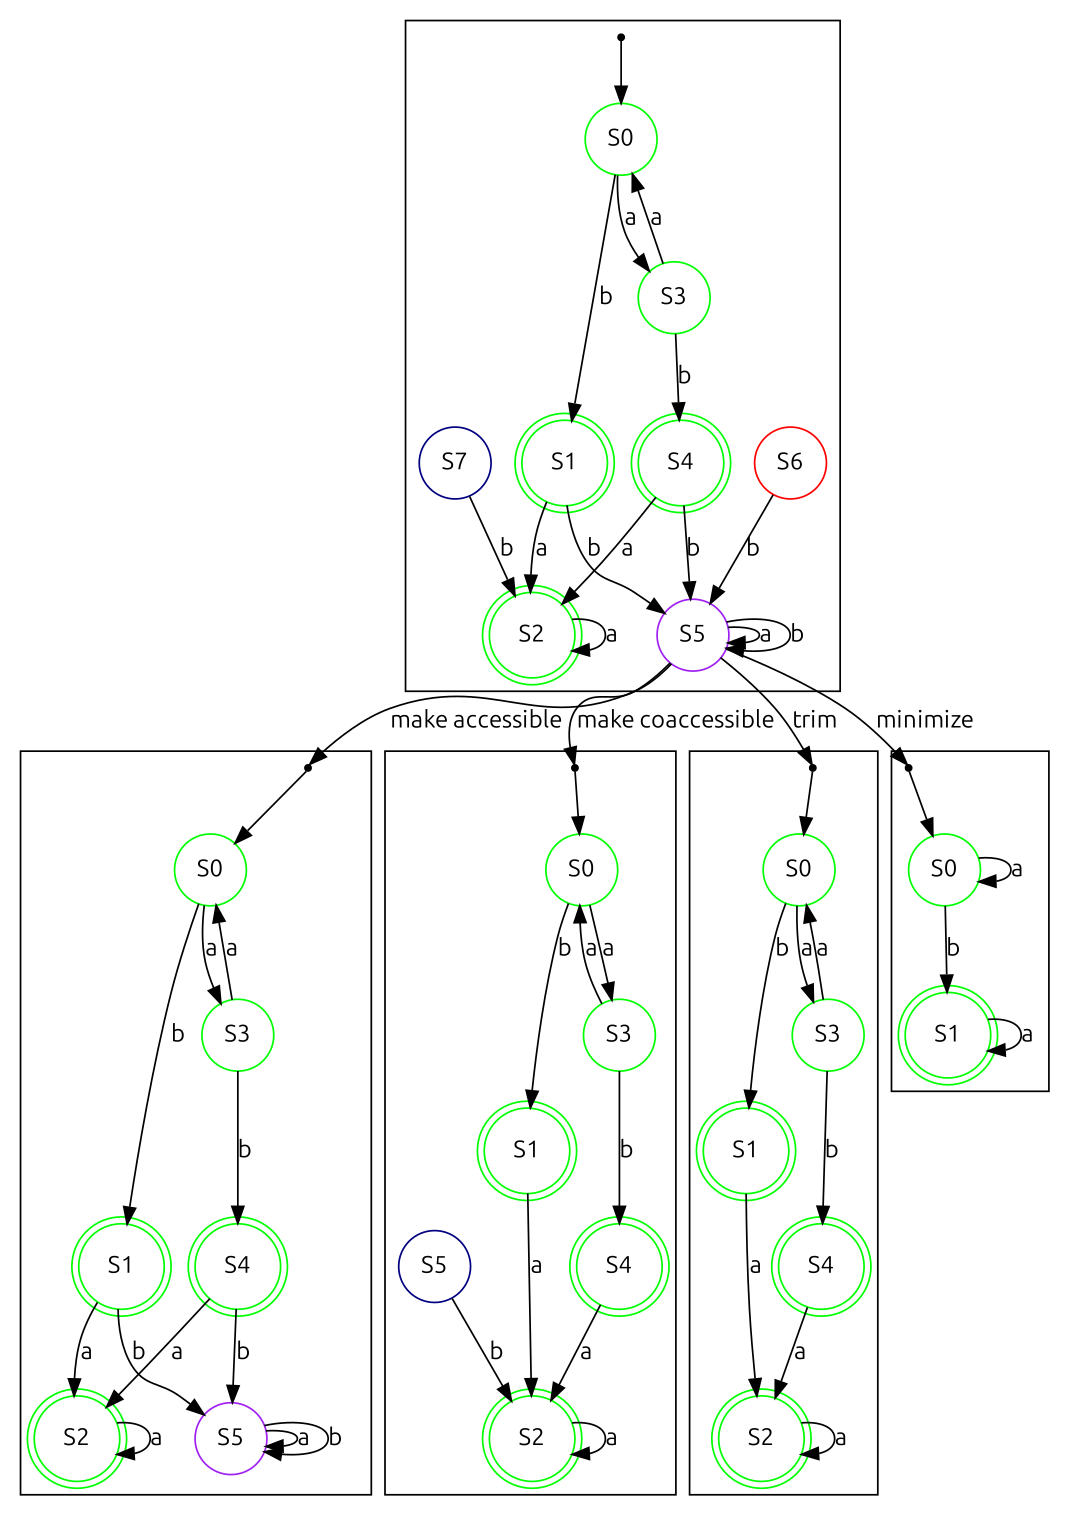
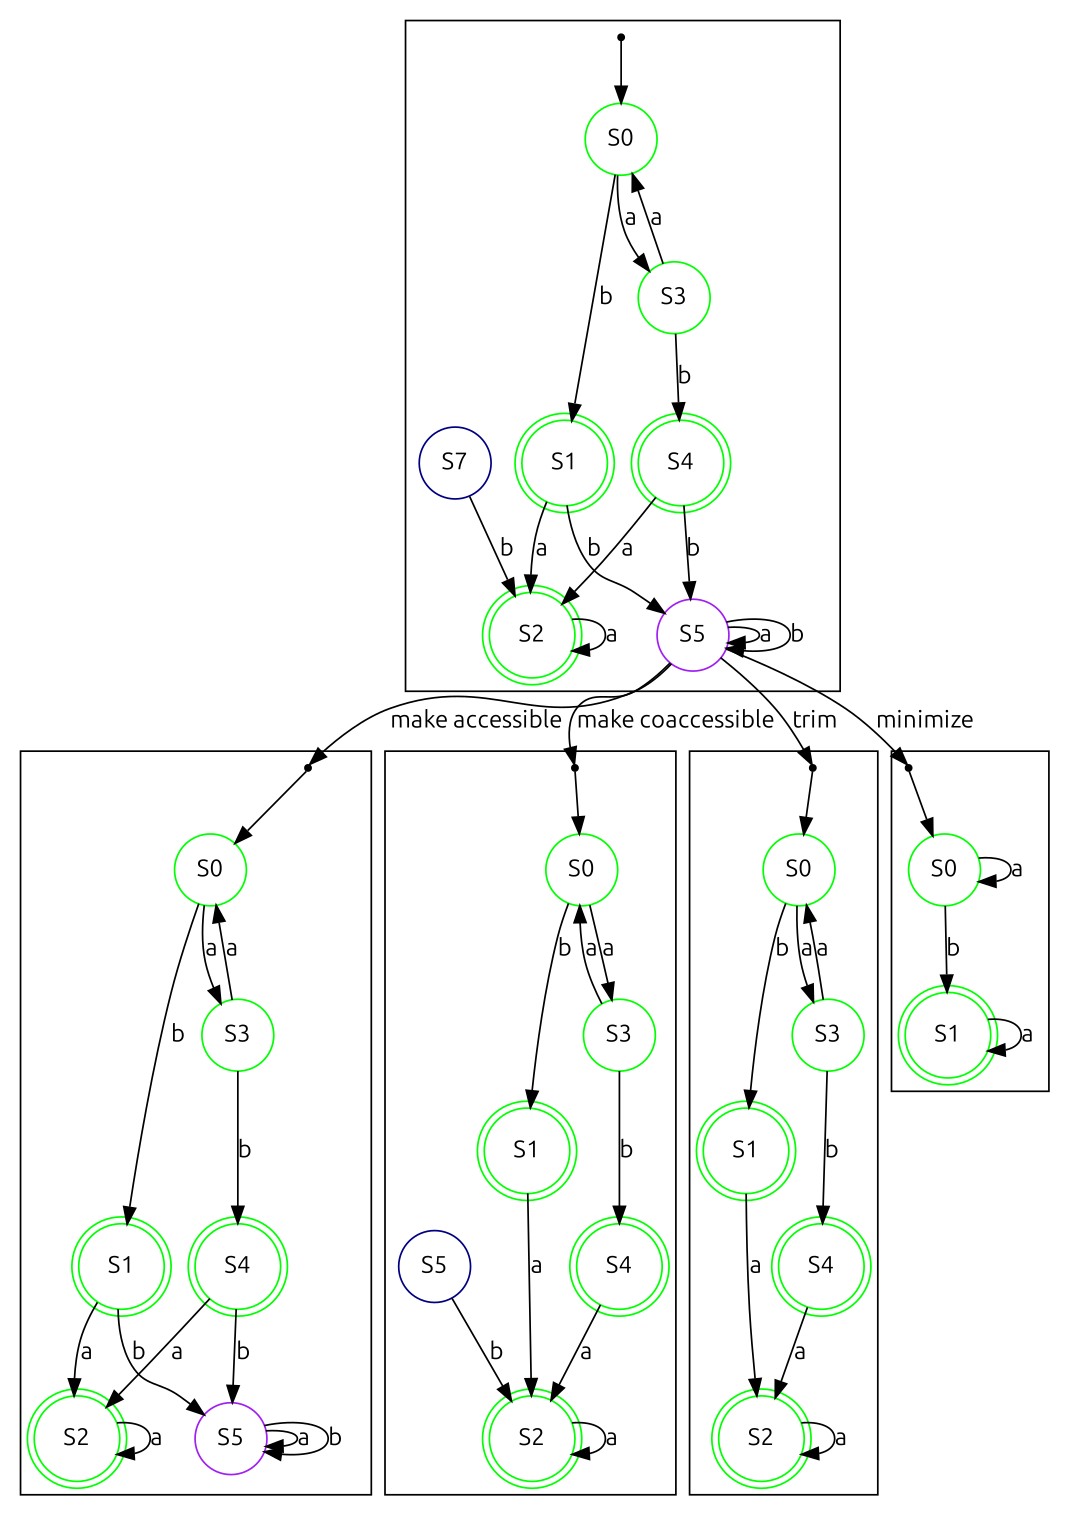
(791, 463) -> none
